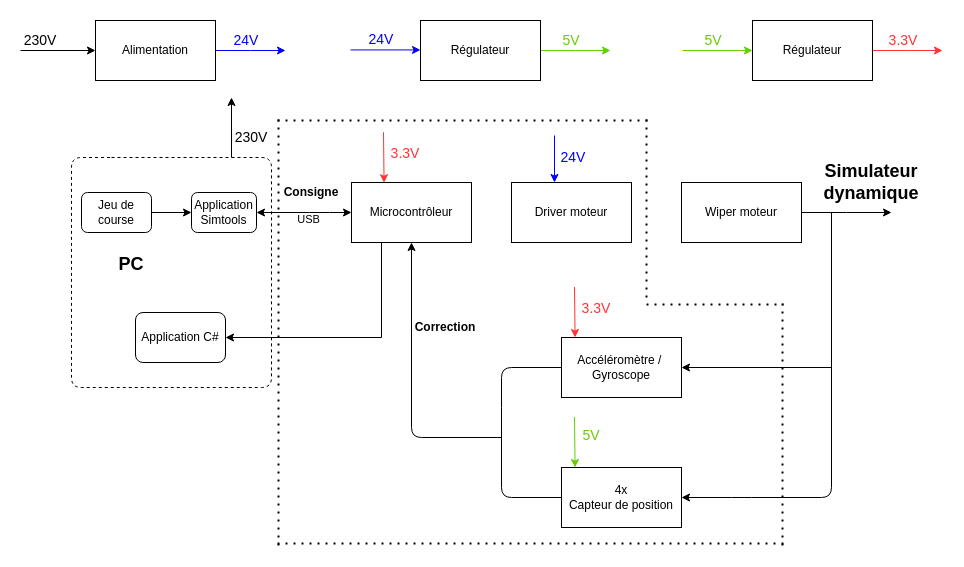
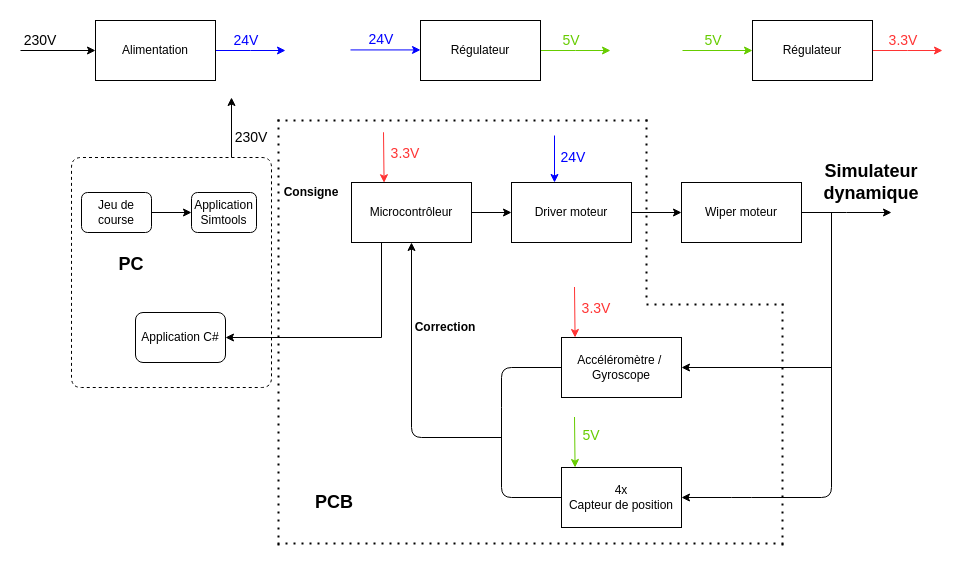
(303, 213) -> none
none -> (488, 213)
none -> (653, 213)
none -> (334, 503)
